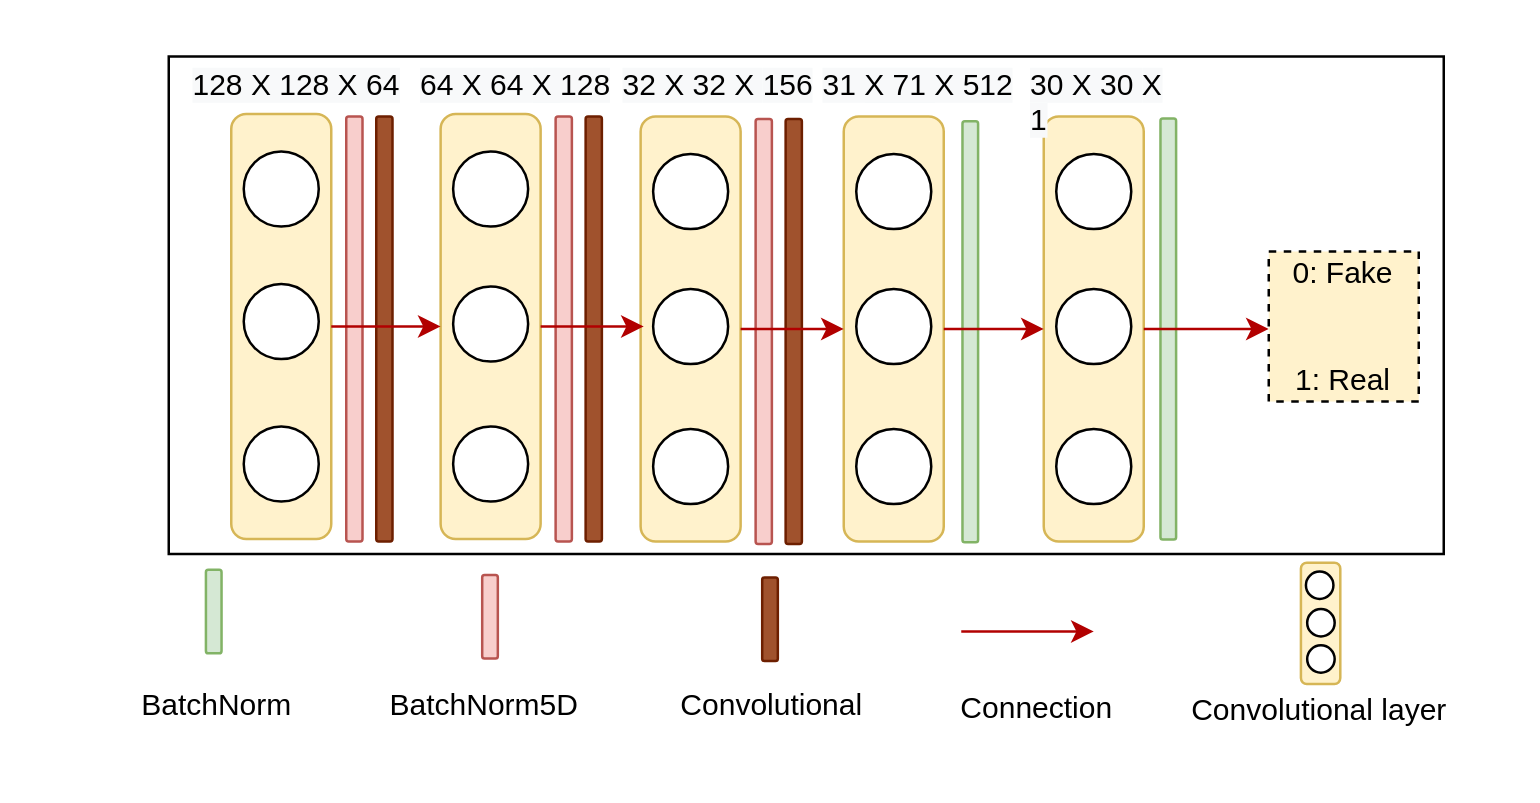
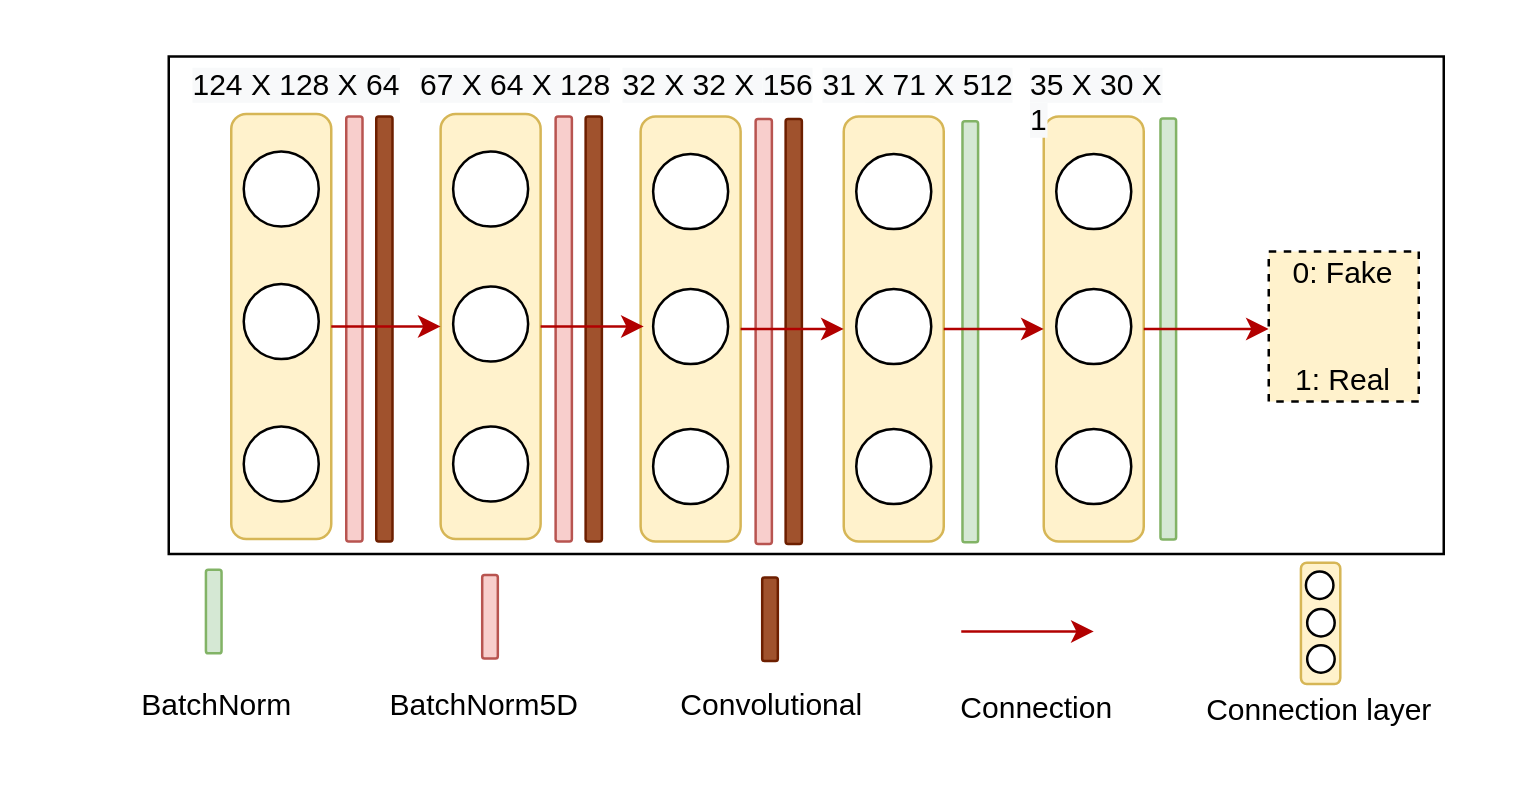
(296, 87) -> (296, 87)
(515, 87) -> (515, 87)
(1108, 105) -> (1108, 105)
(1320, 711) -> (1320, 711)
